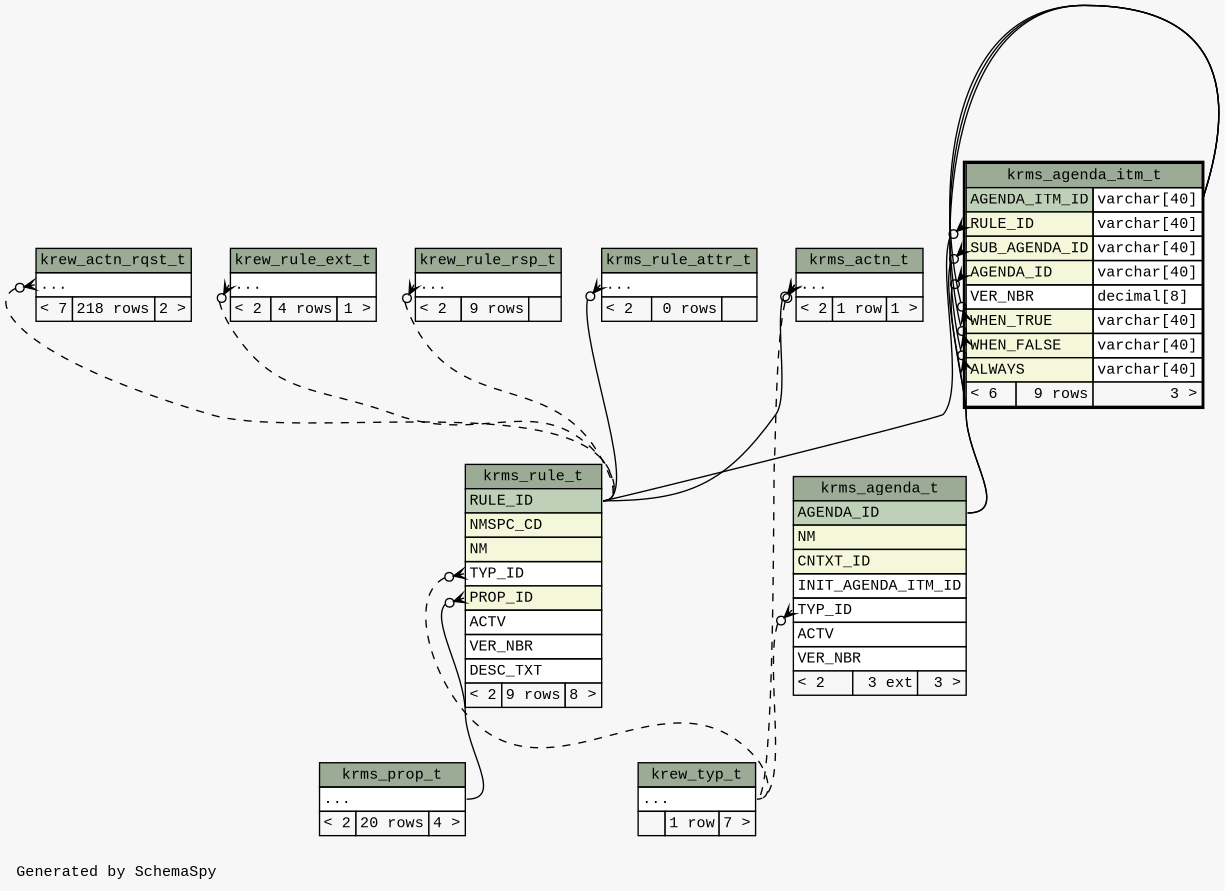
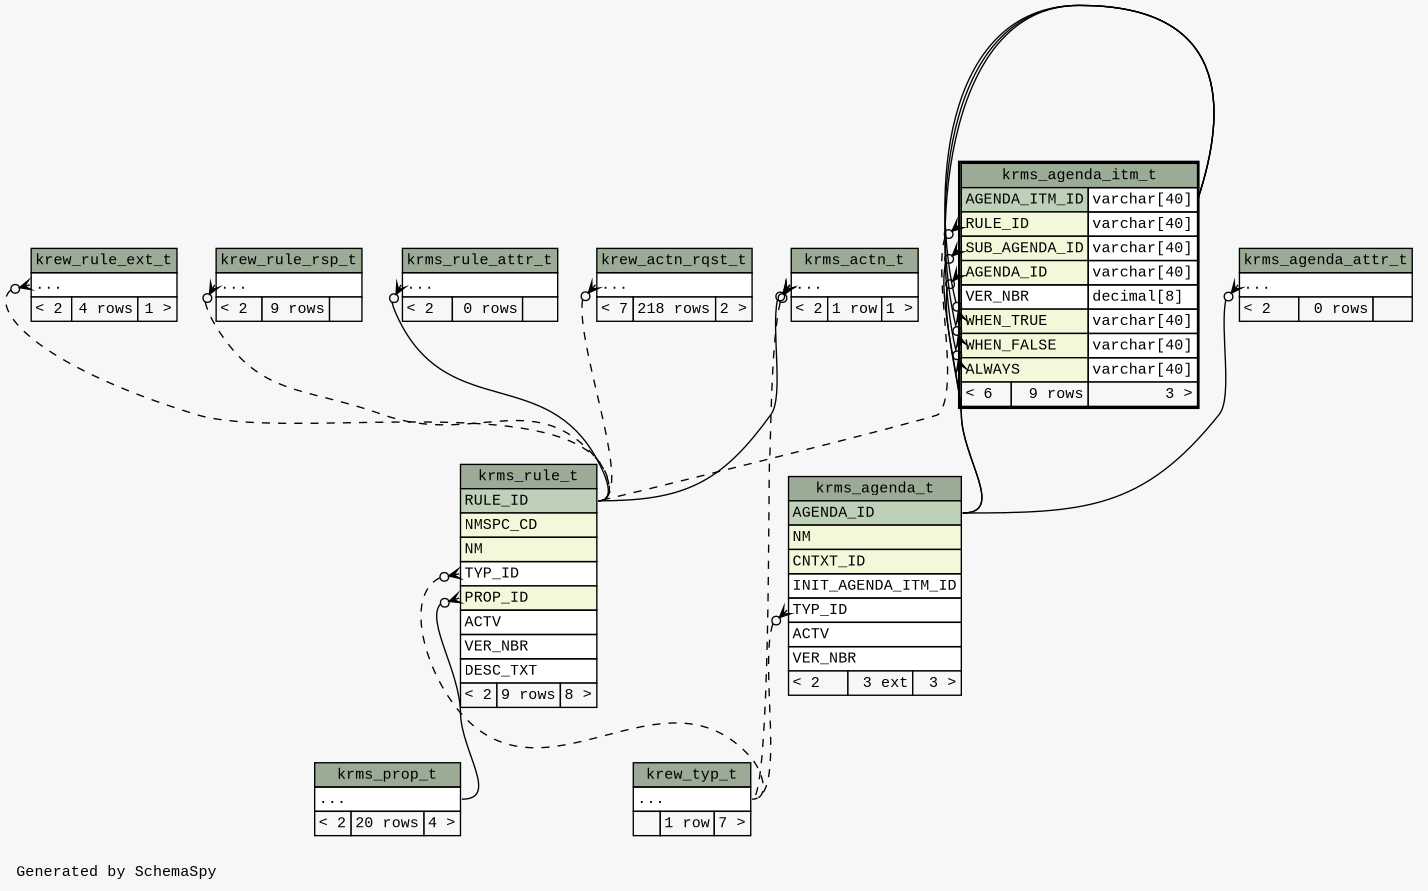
none -> (1326, 285)
(860, 437) -> (856, 437)
